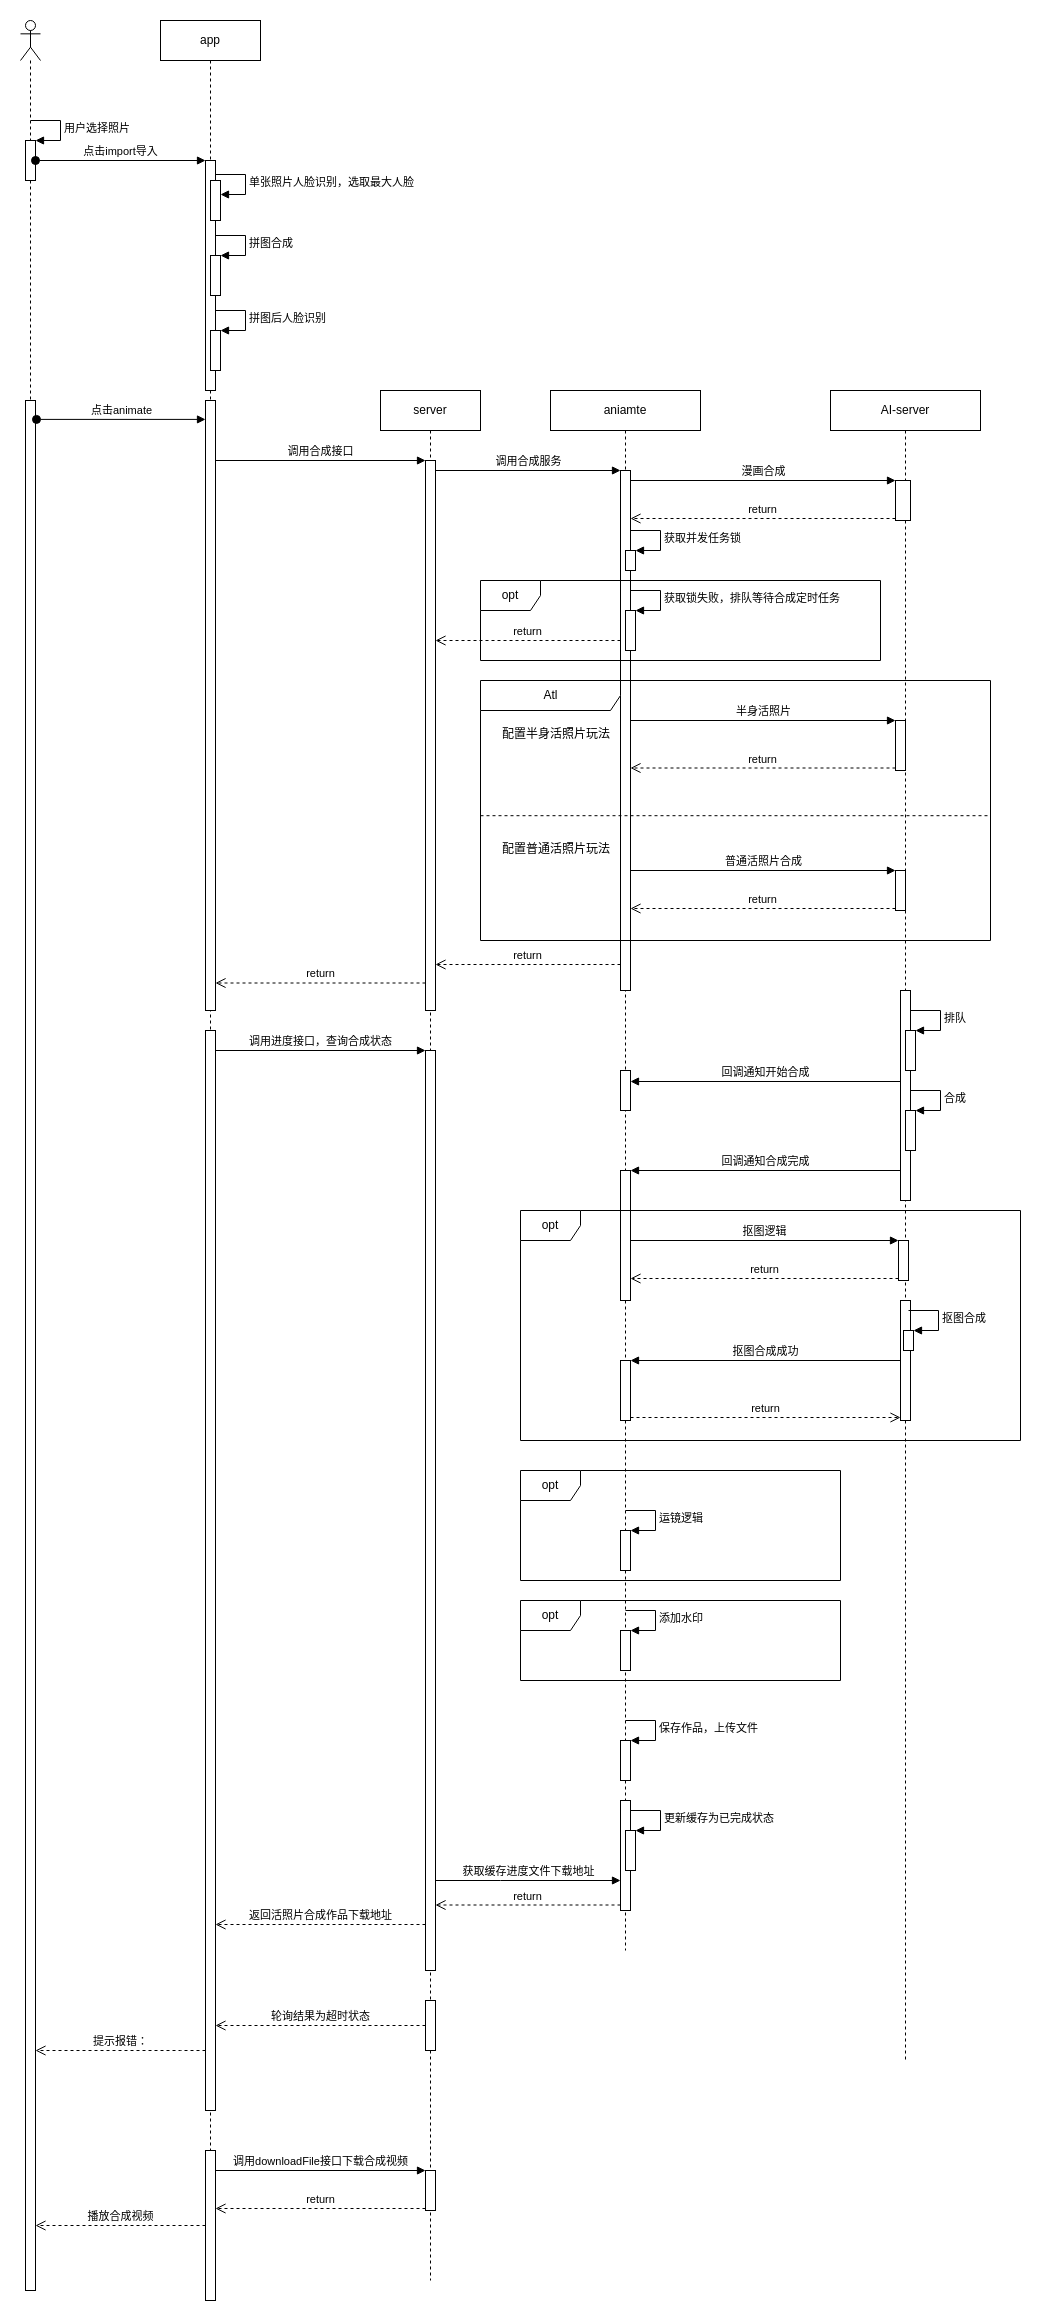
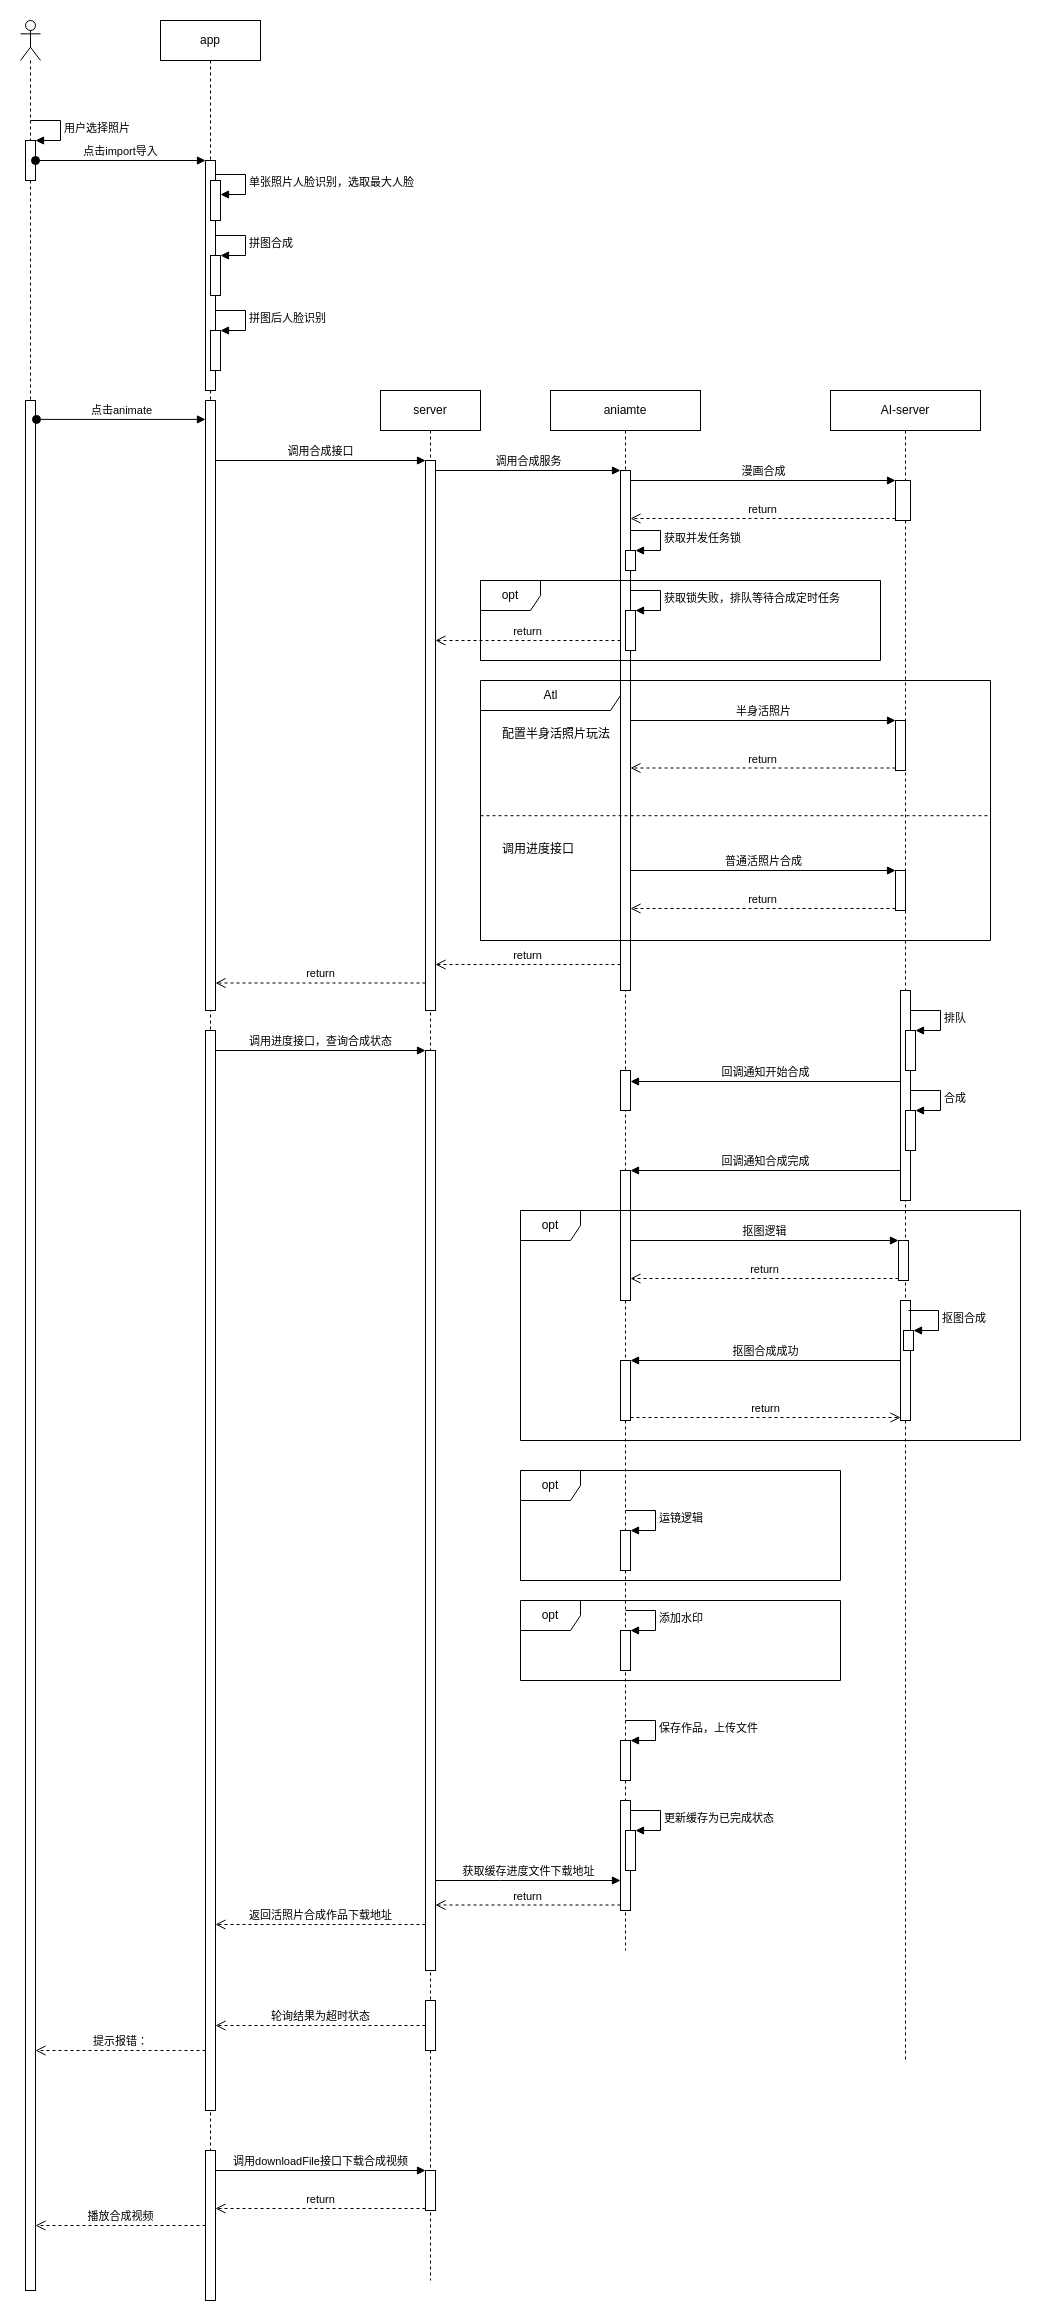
(556, 849) -> (538, 849)
